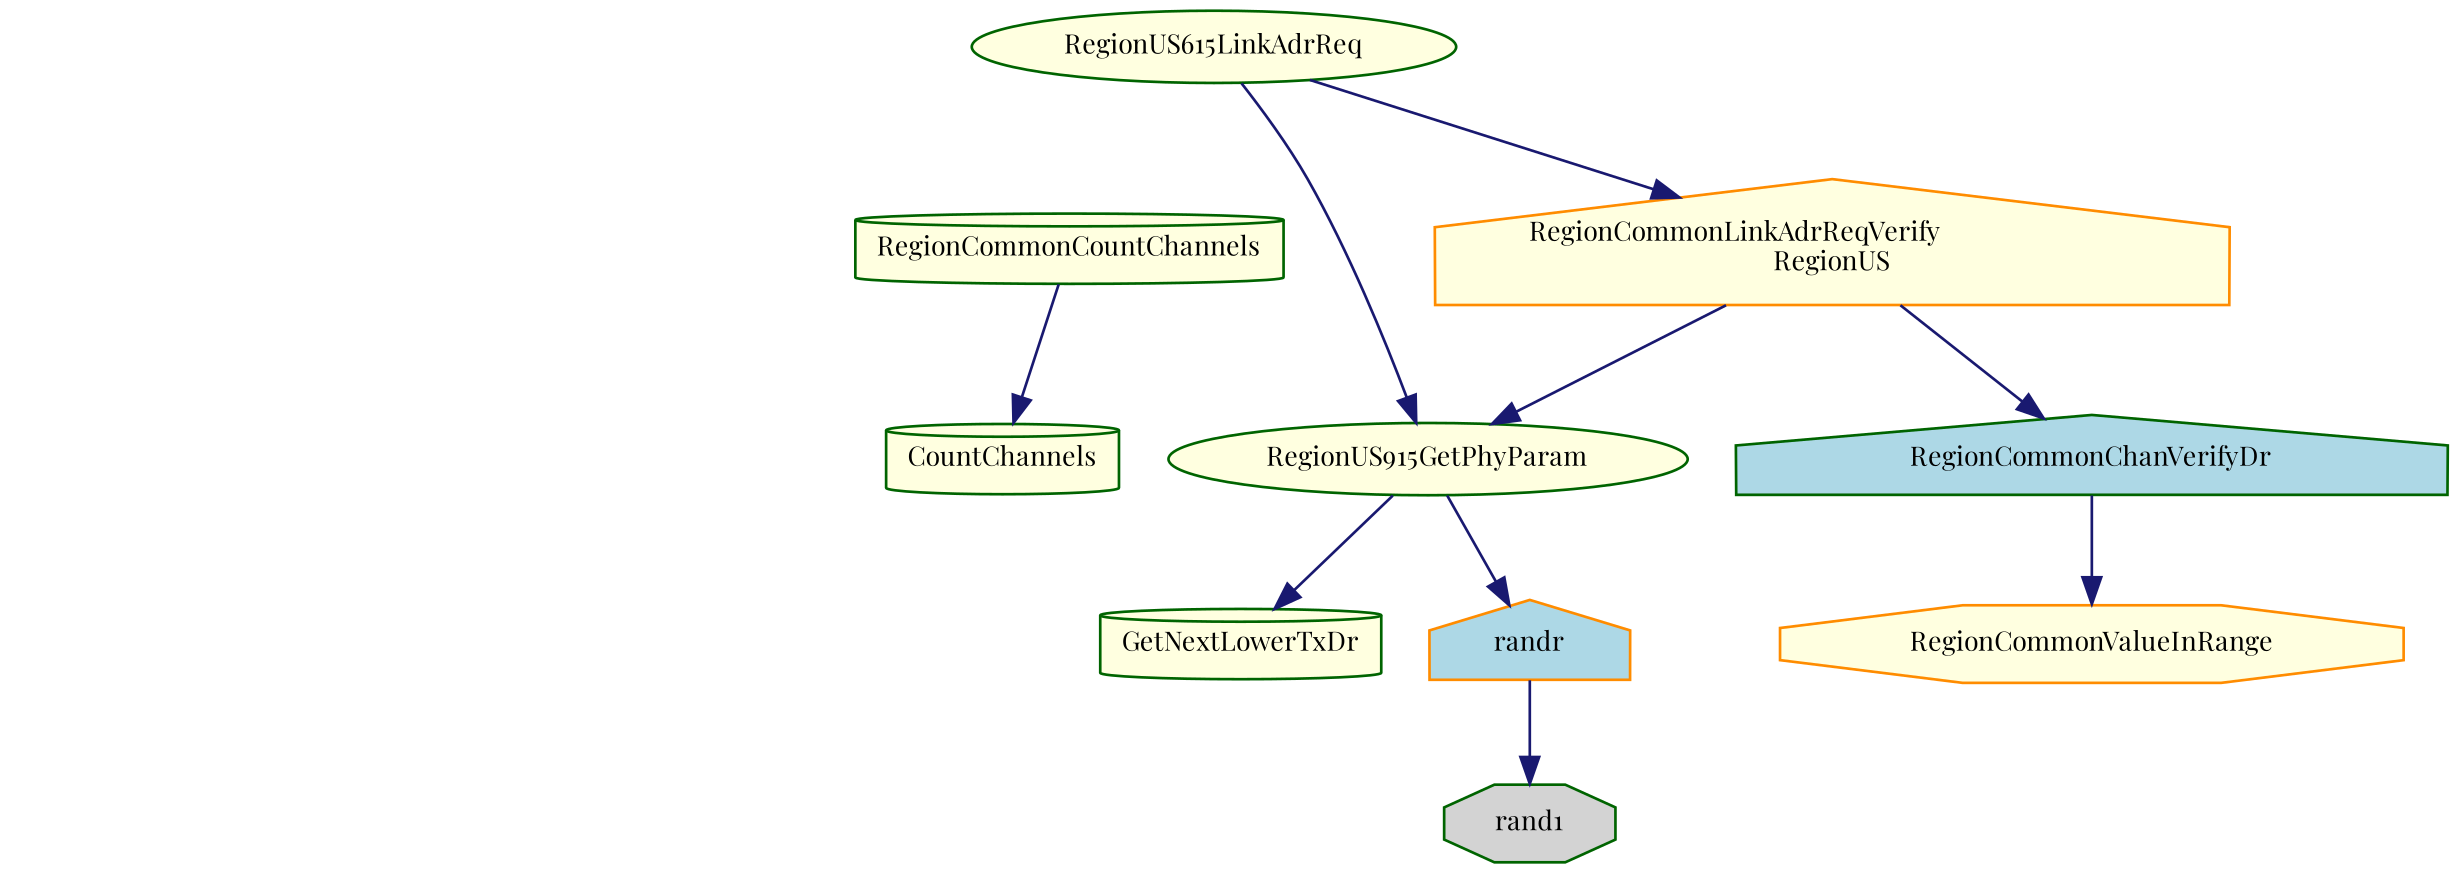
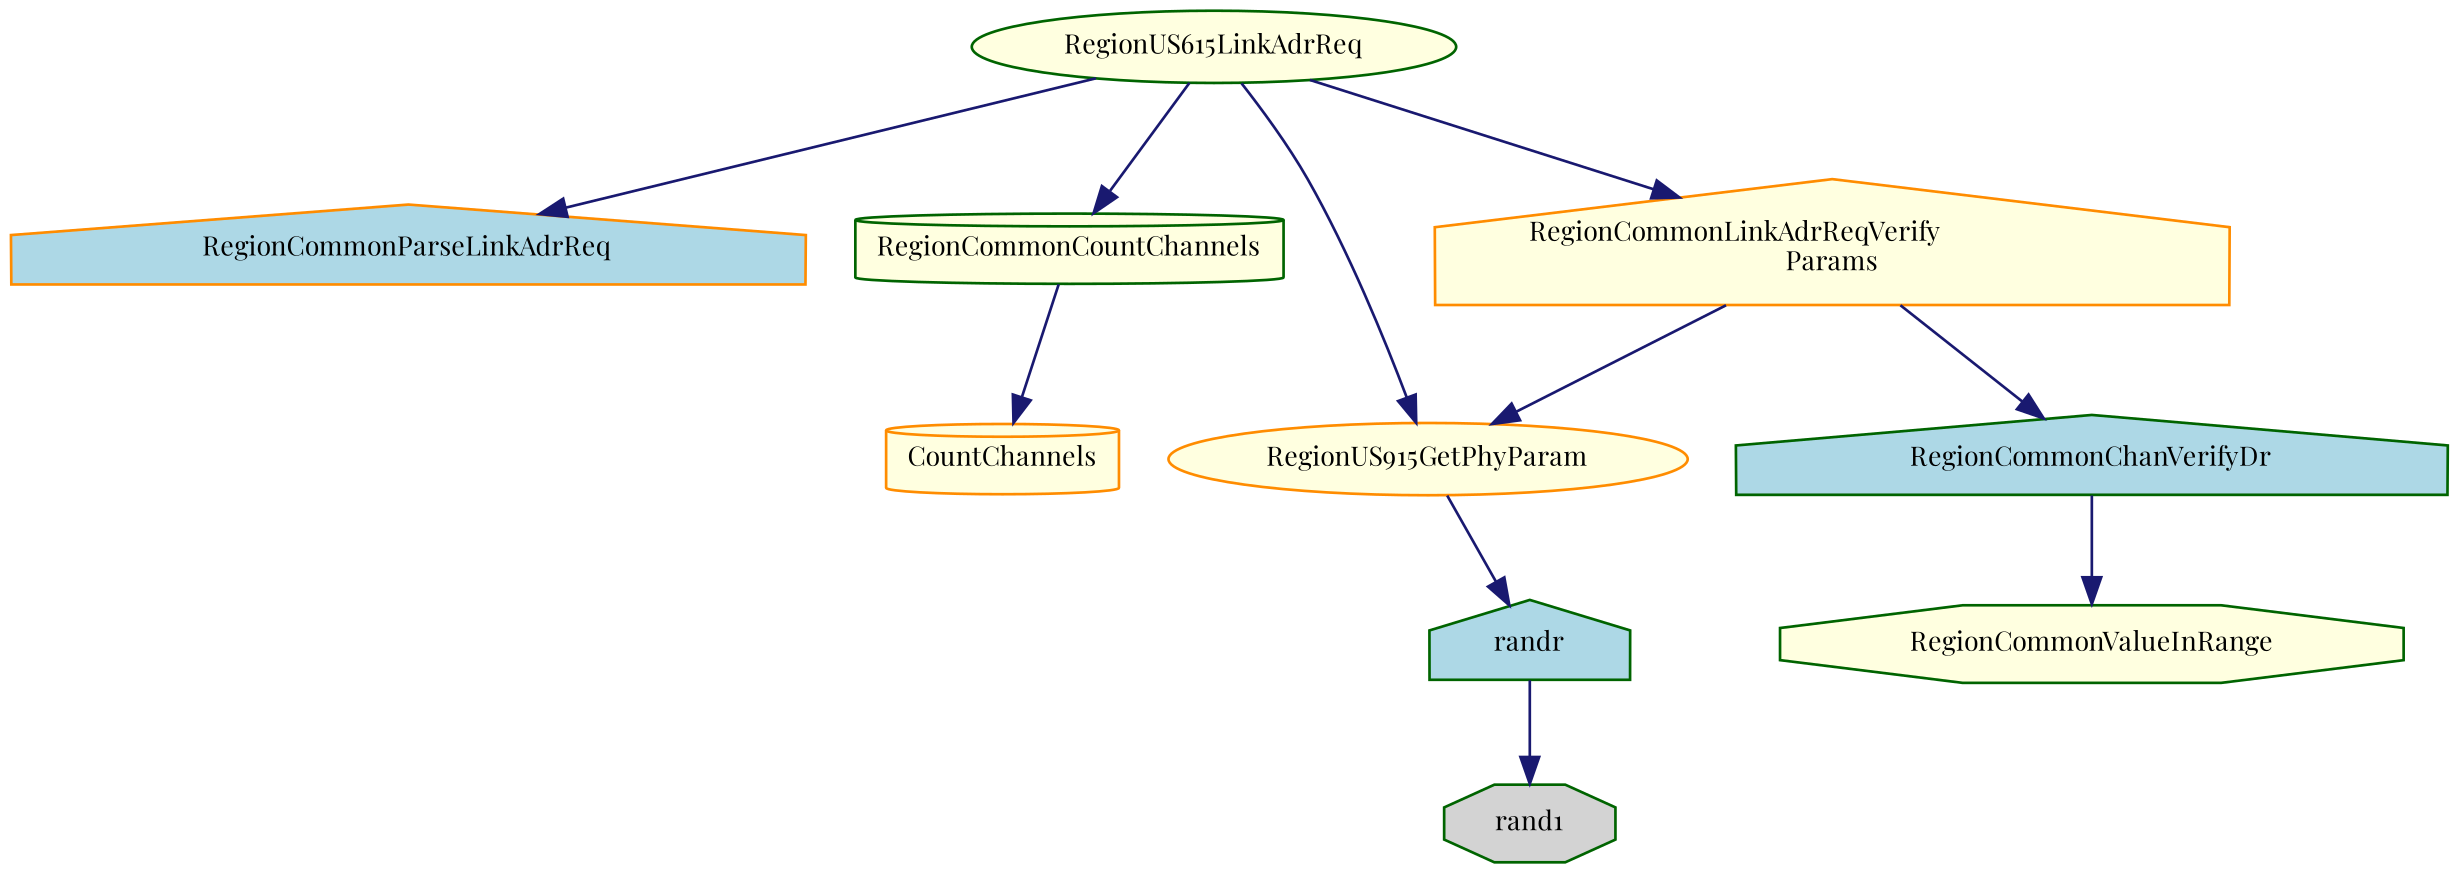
none -> (1150, 137)
none -> (408, 249)
(1832, 249) -> (1832, 249)
(1003, 459) -> (1003, 459)
(1428, 459) -> (1428, 459)
(1241, 644) -> none
(1530, 644) -> (1530, 644)
(2092, 644) -> (2092, 644)
